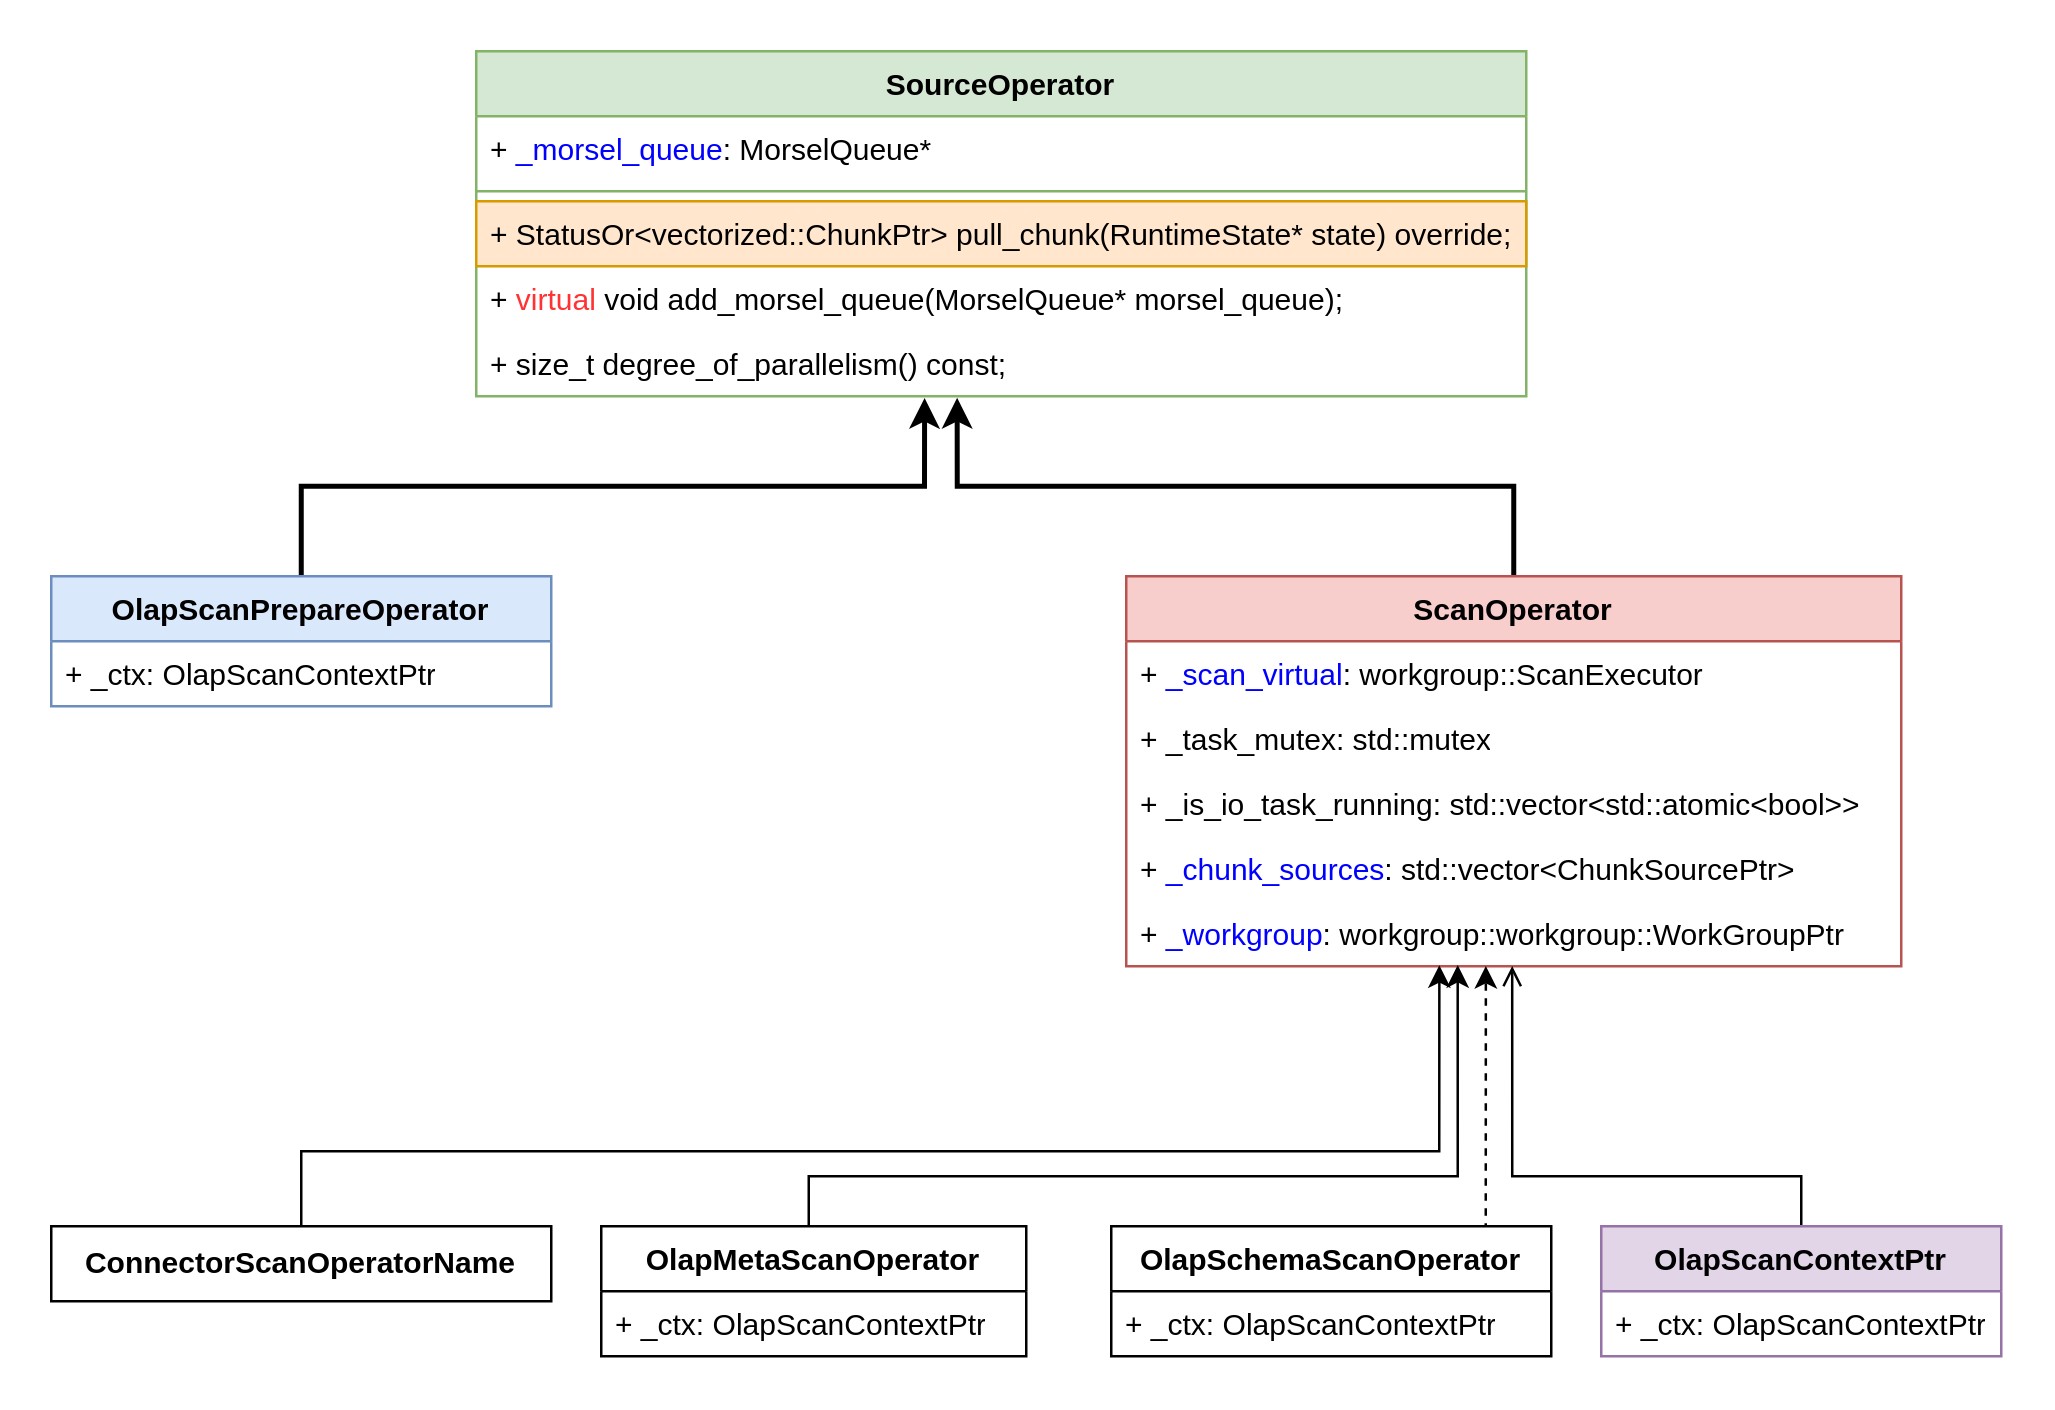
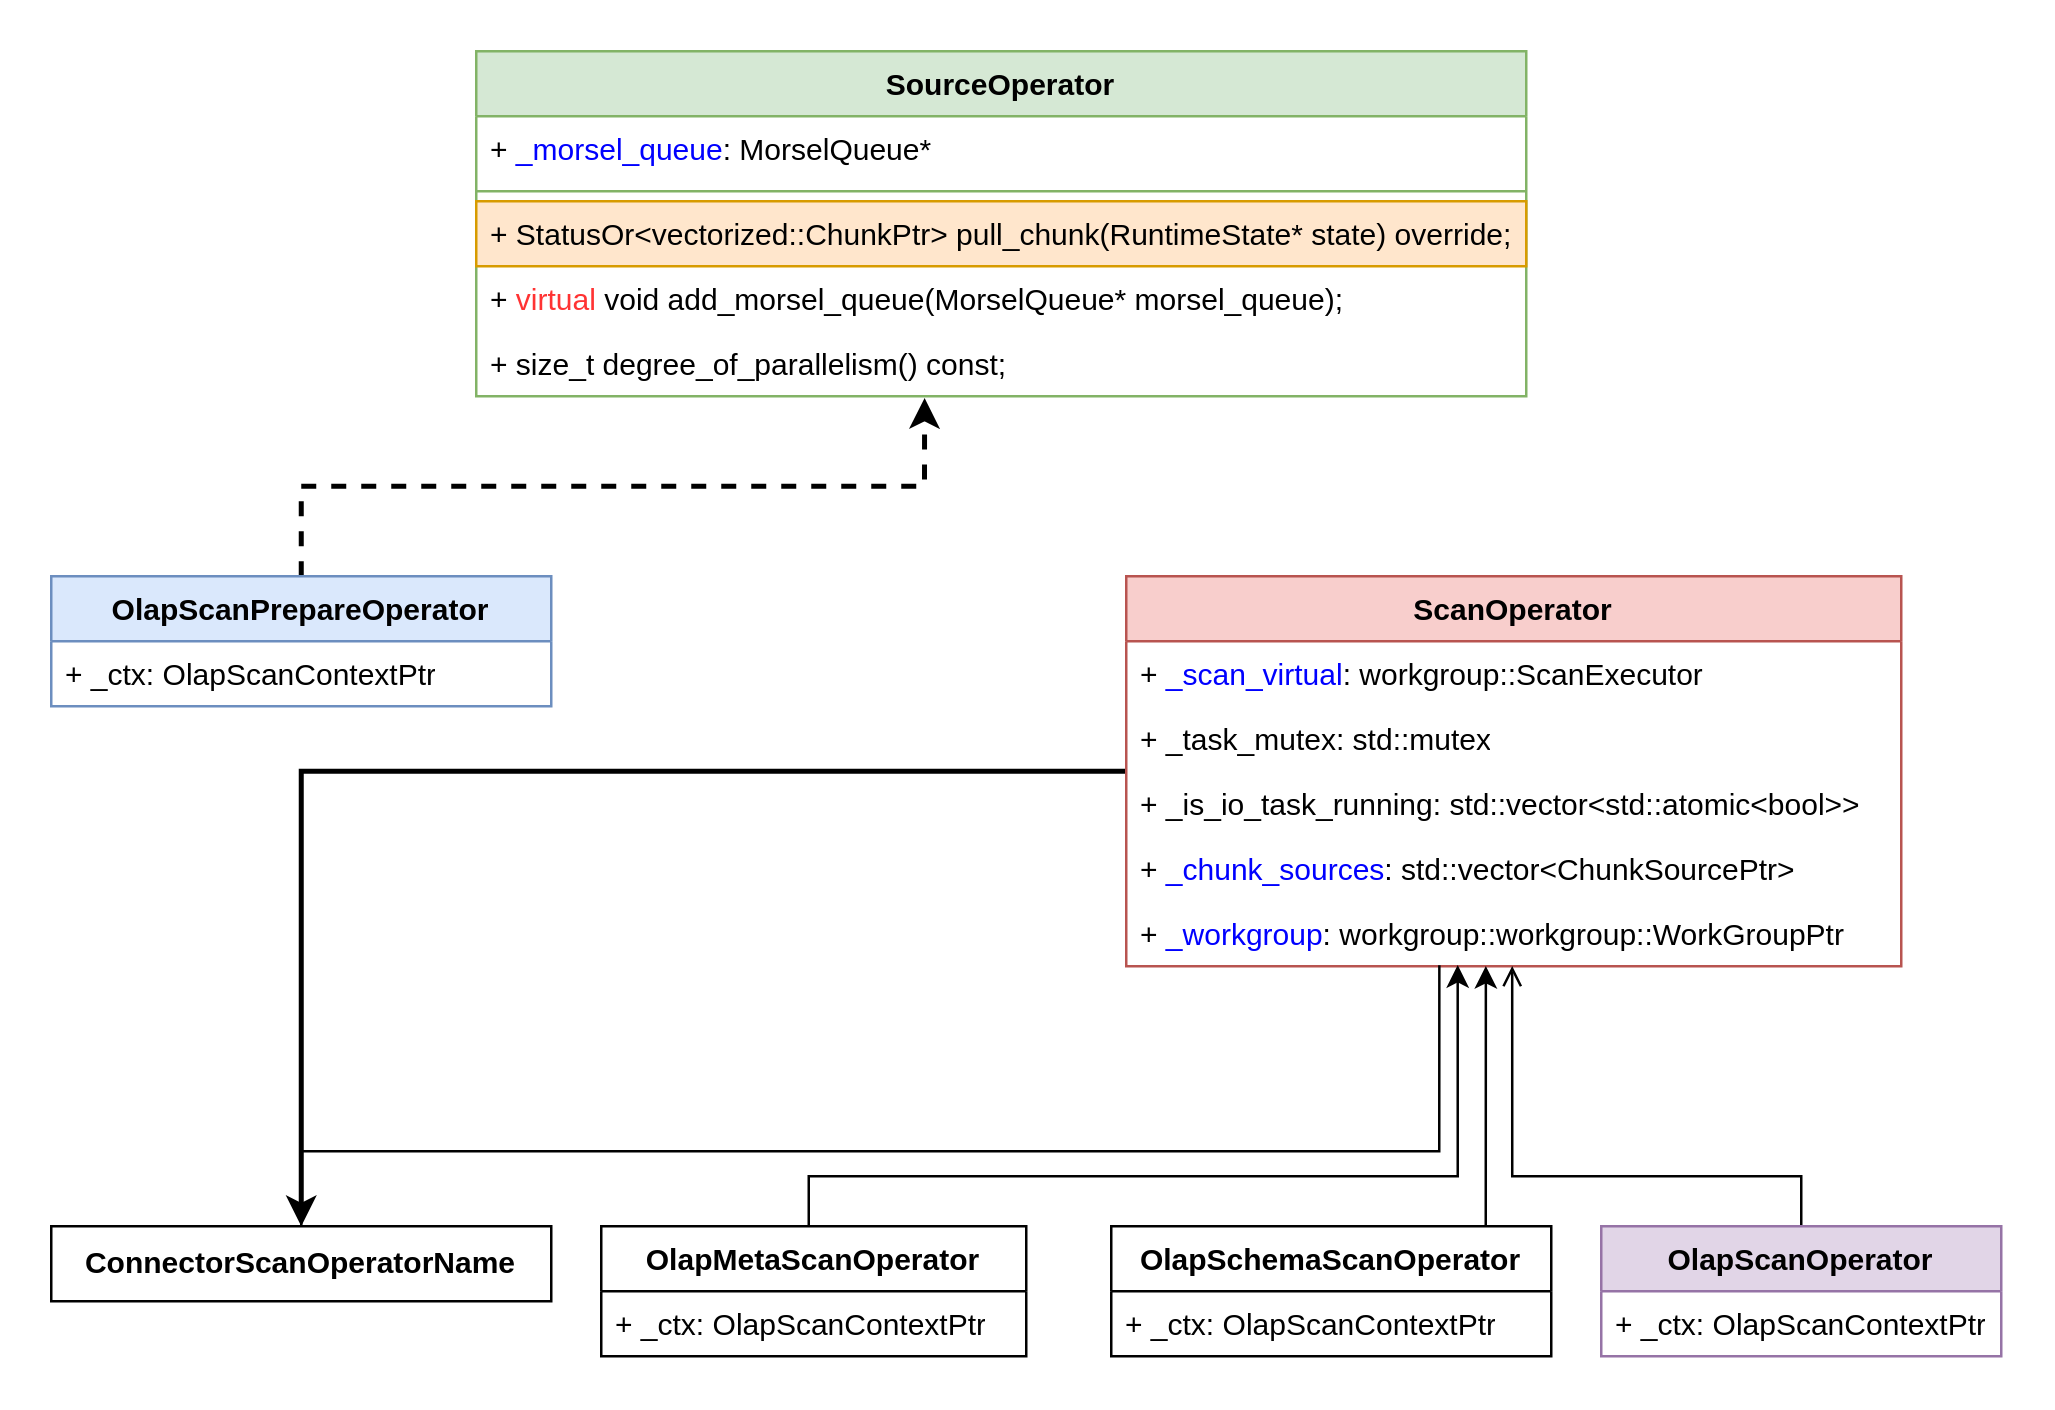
(923, 486) -> (923, 486)
(1248, 486) -> (524, 771)
(1439, 983) -> (1439, 978)
(1486, 1109) -> (1486, 1109)
(1801, 1262) -> (1801, 1262)
